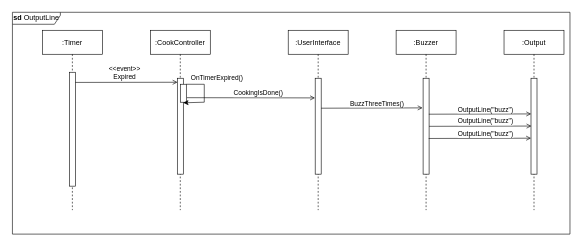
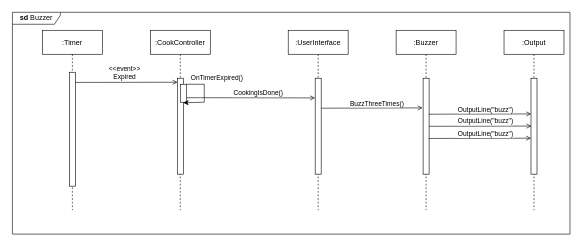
(36, 18) -> (36, 18)
